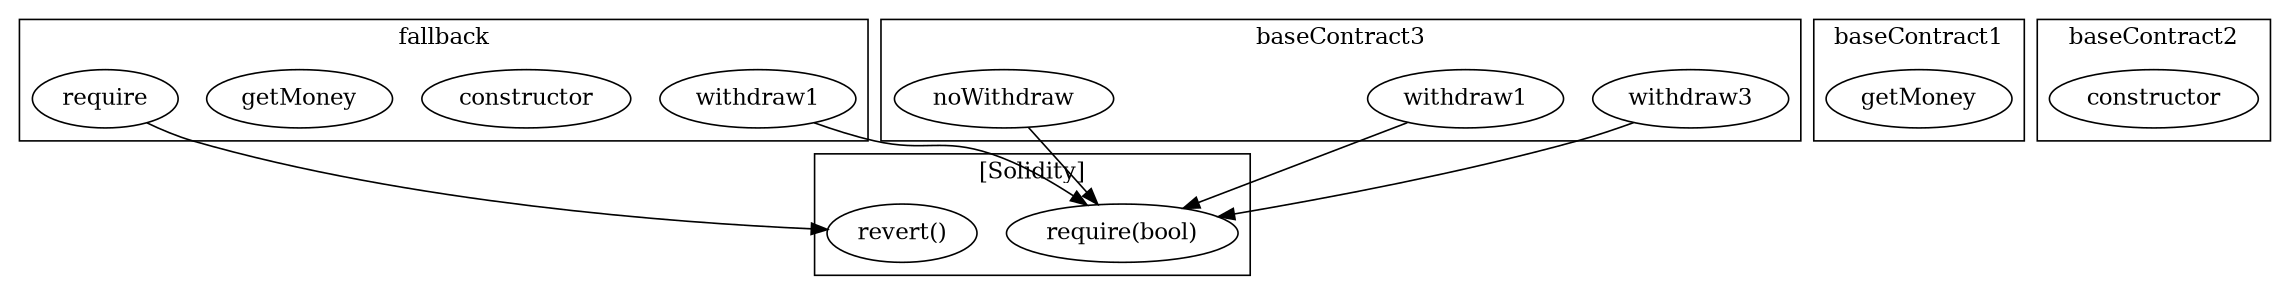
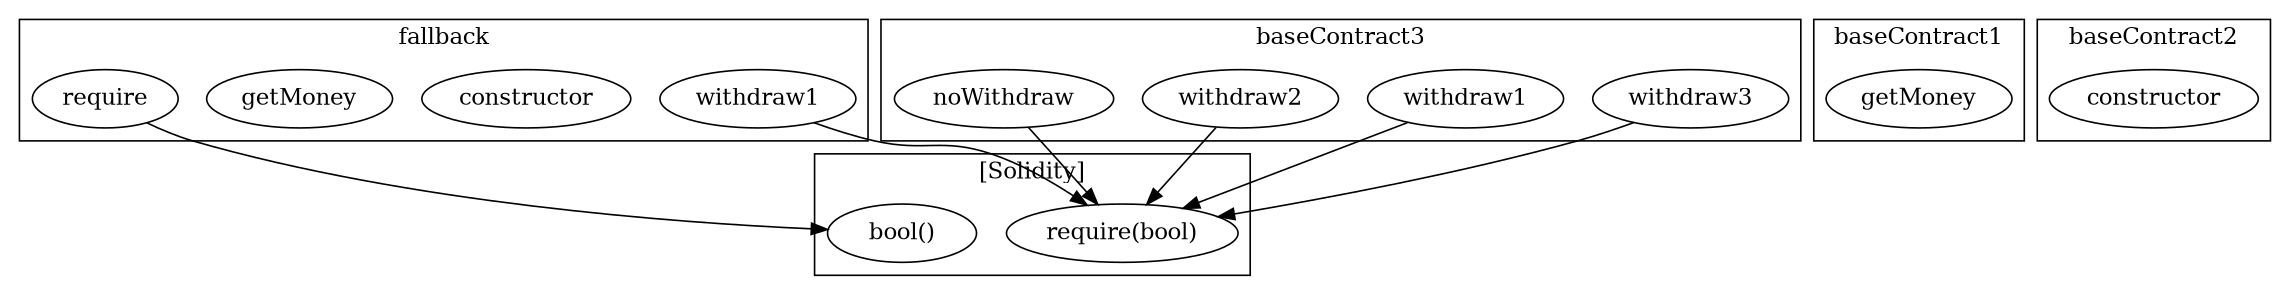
none -> (1240, 99)
(902, 233) -> (902, 233)
